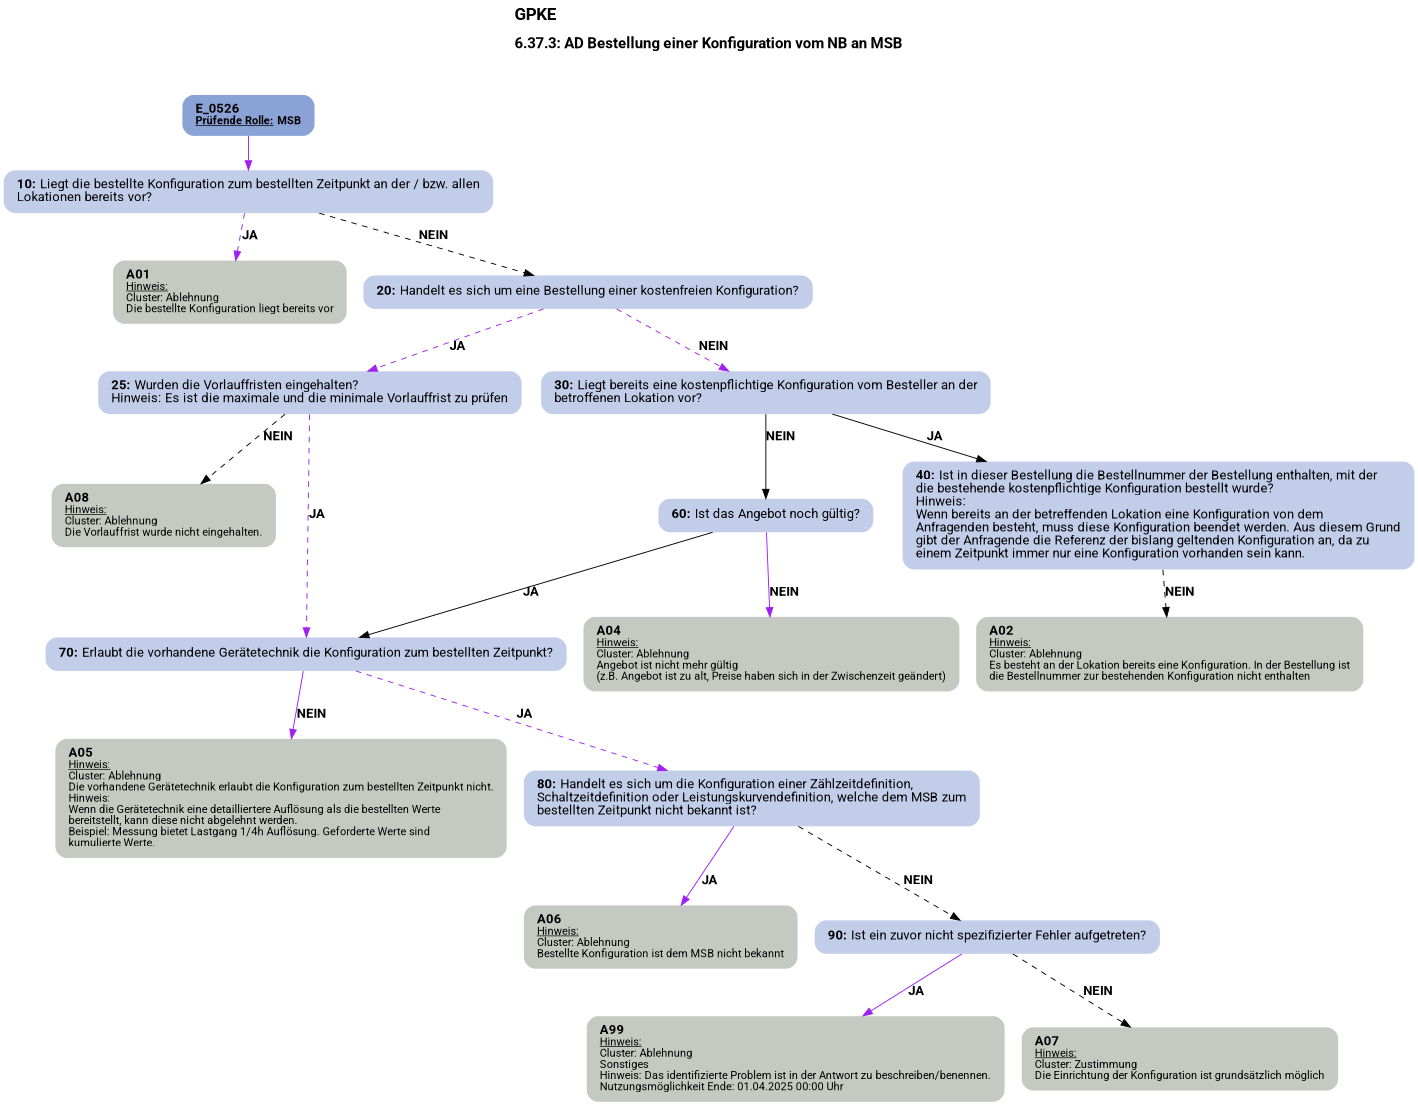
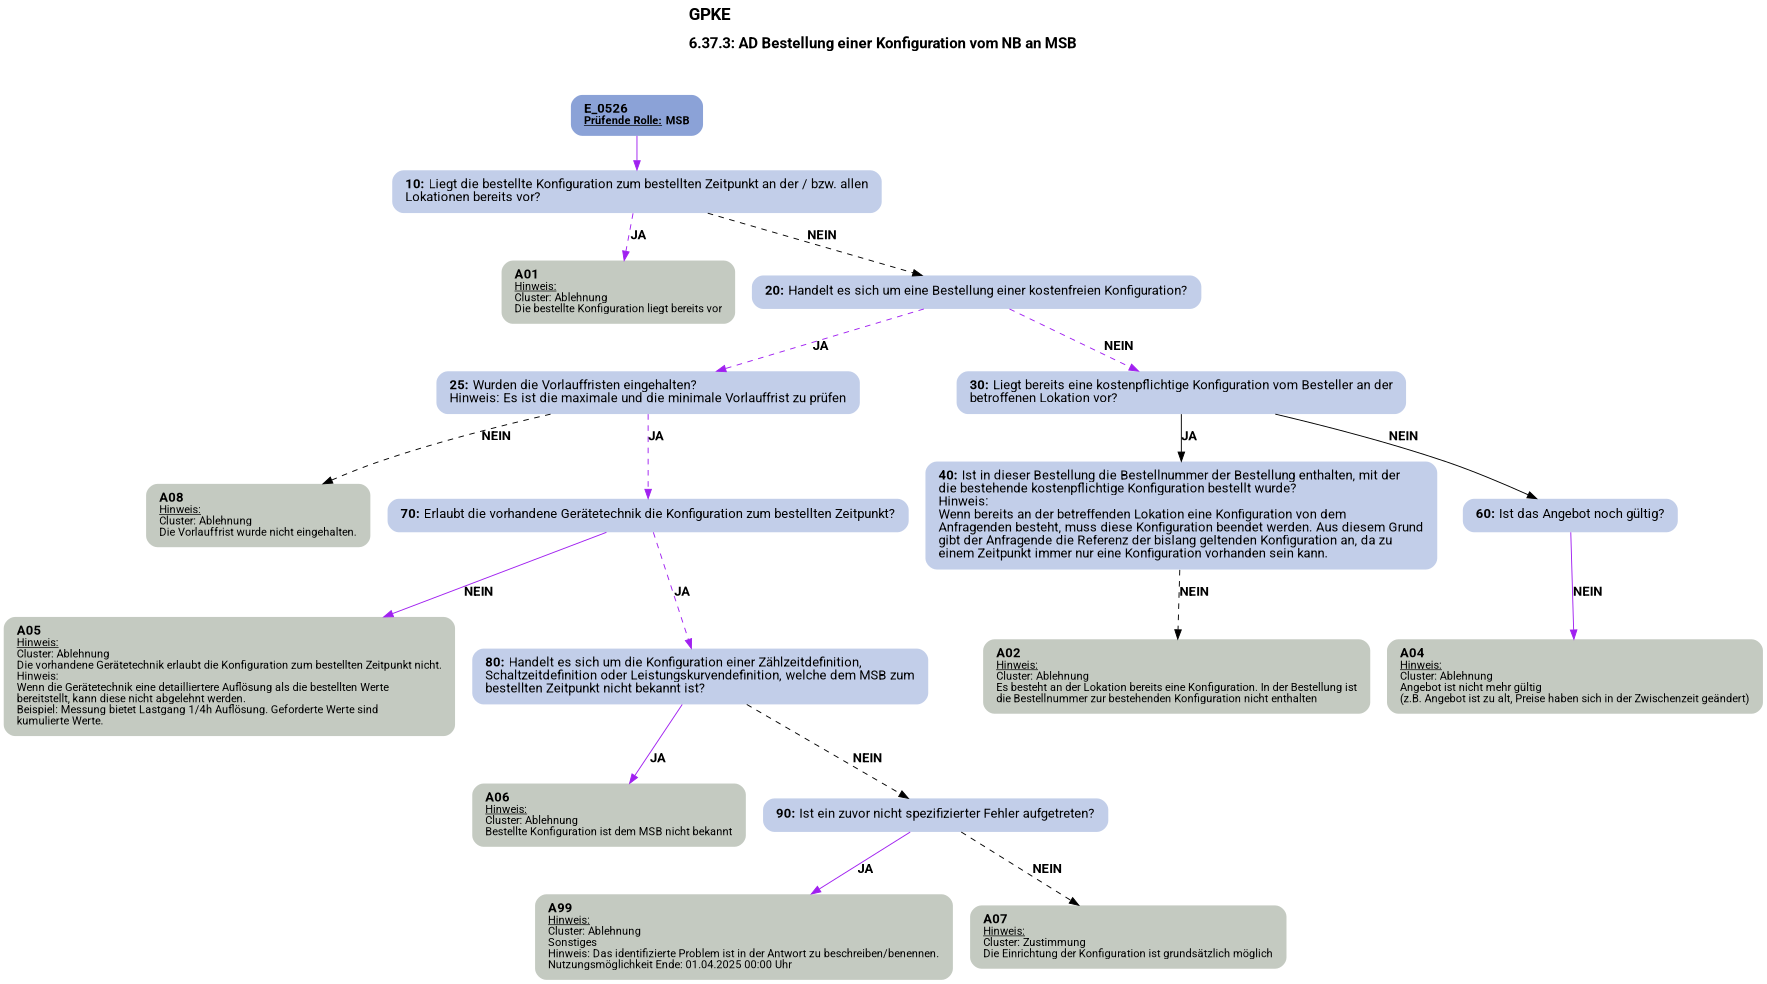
(541, 583) -> none
